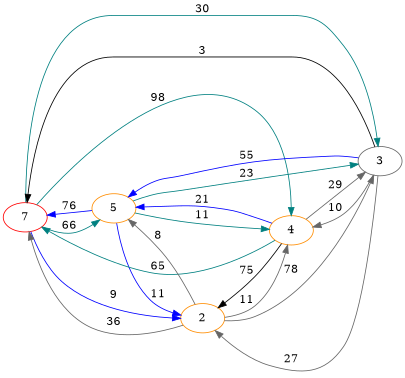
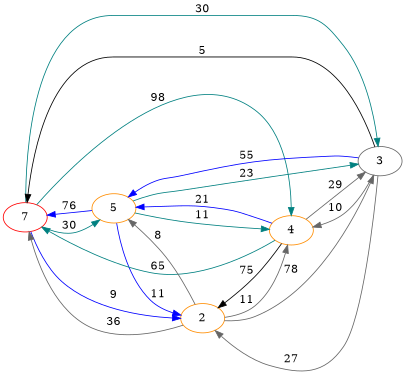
(203, 51) -> (203, 51)
(70, 226) -> (70, 226)
